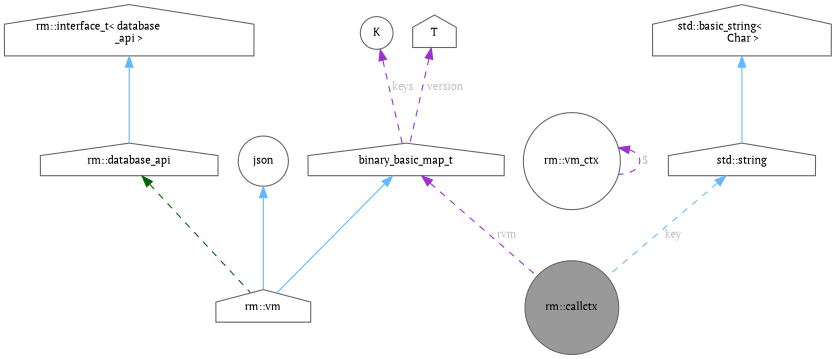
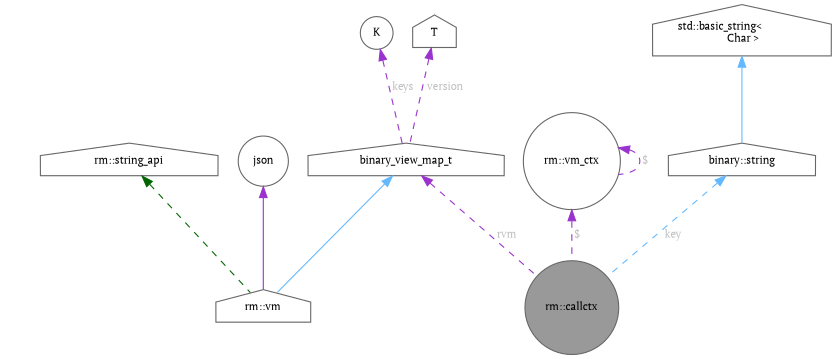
(129, 33) -> none
(129, 161) -> (129, 161)
(406, 161) -> (406, 161)
(742, 161) -> (742, 161)
none -> (572, 241)
(263, 243) -> (263, 243)
